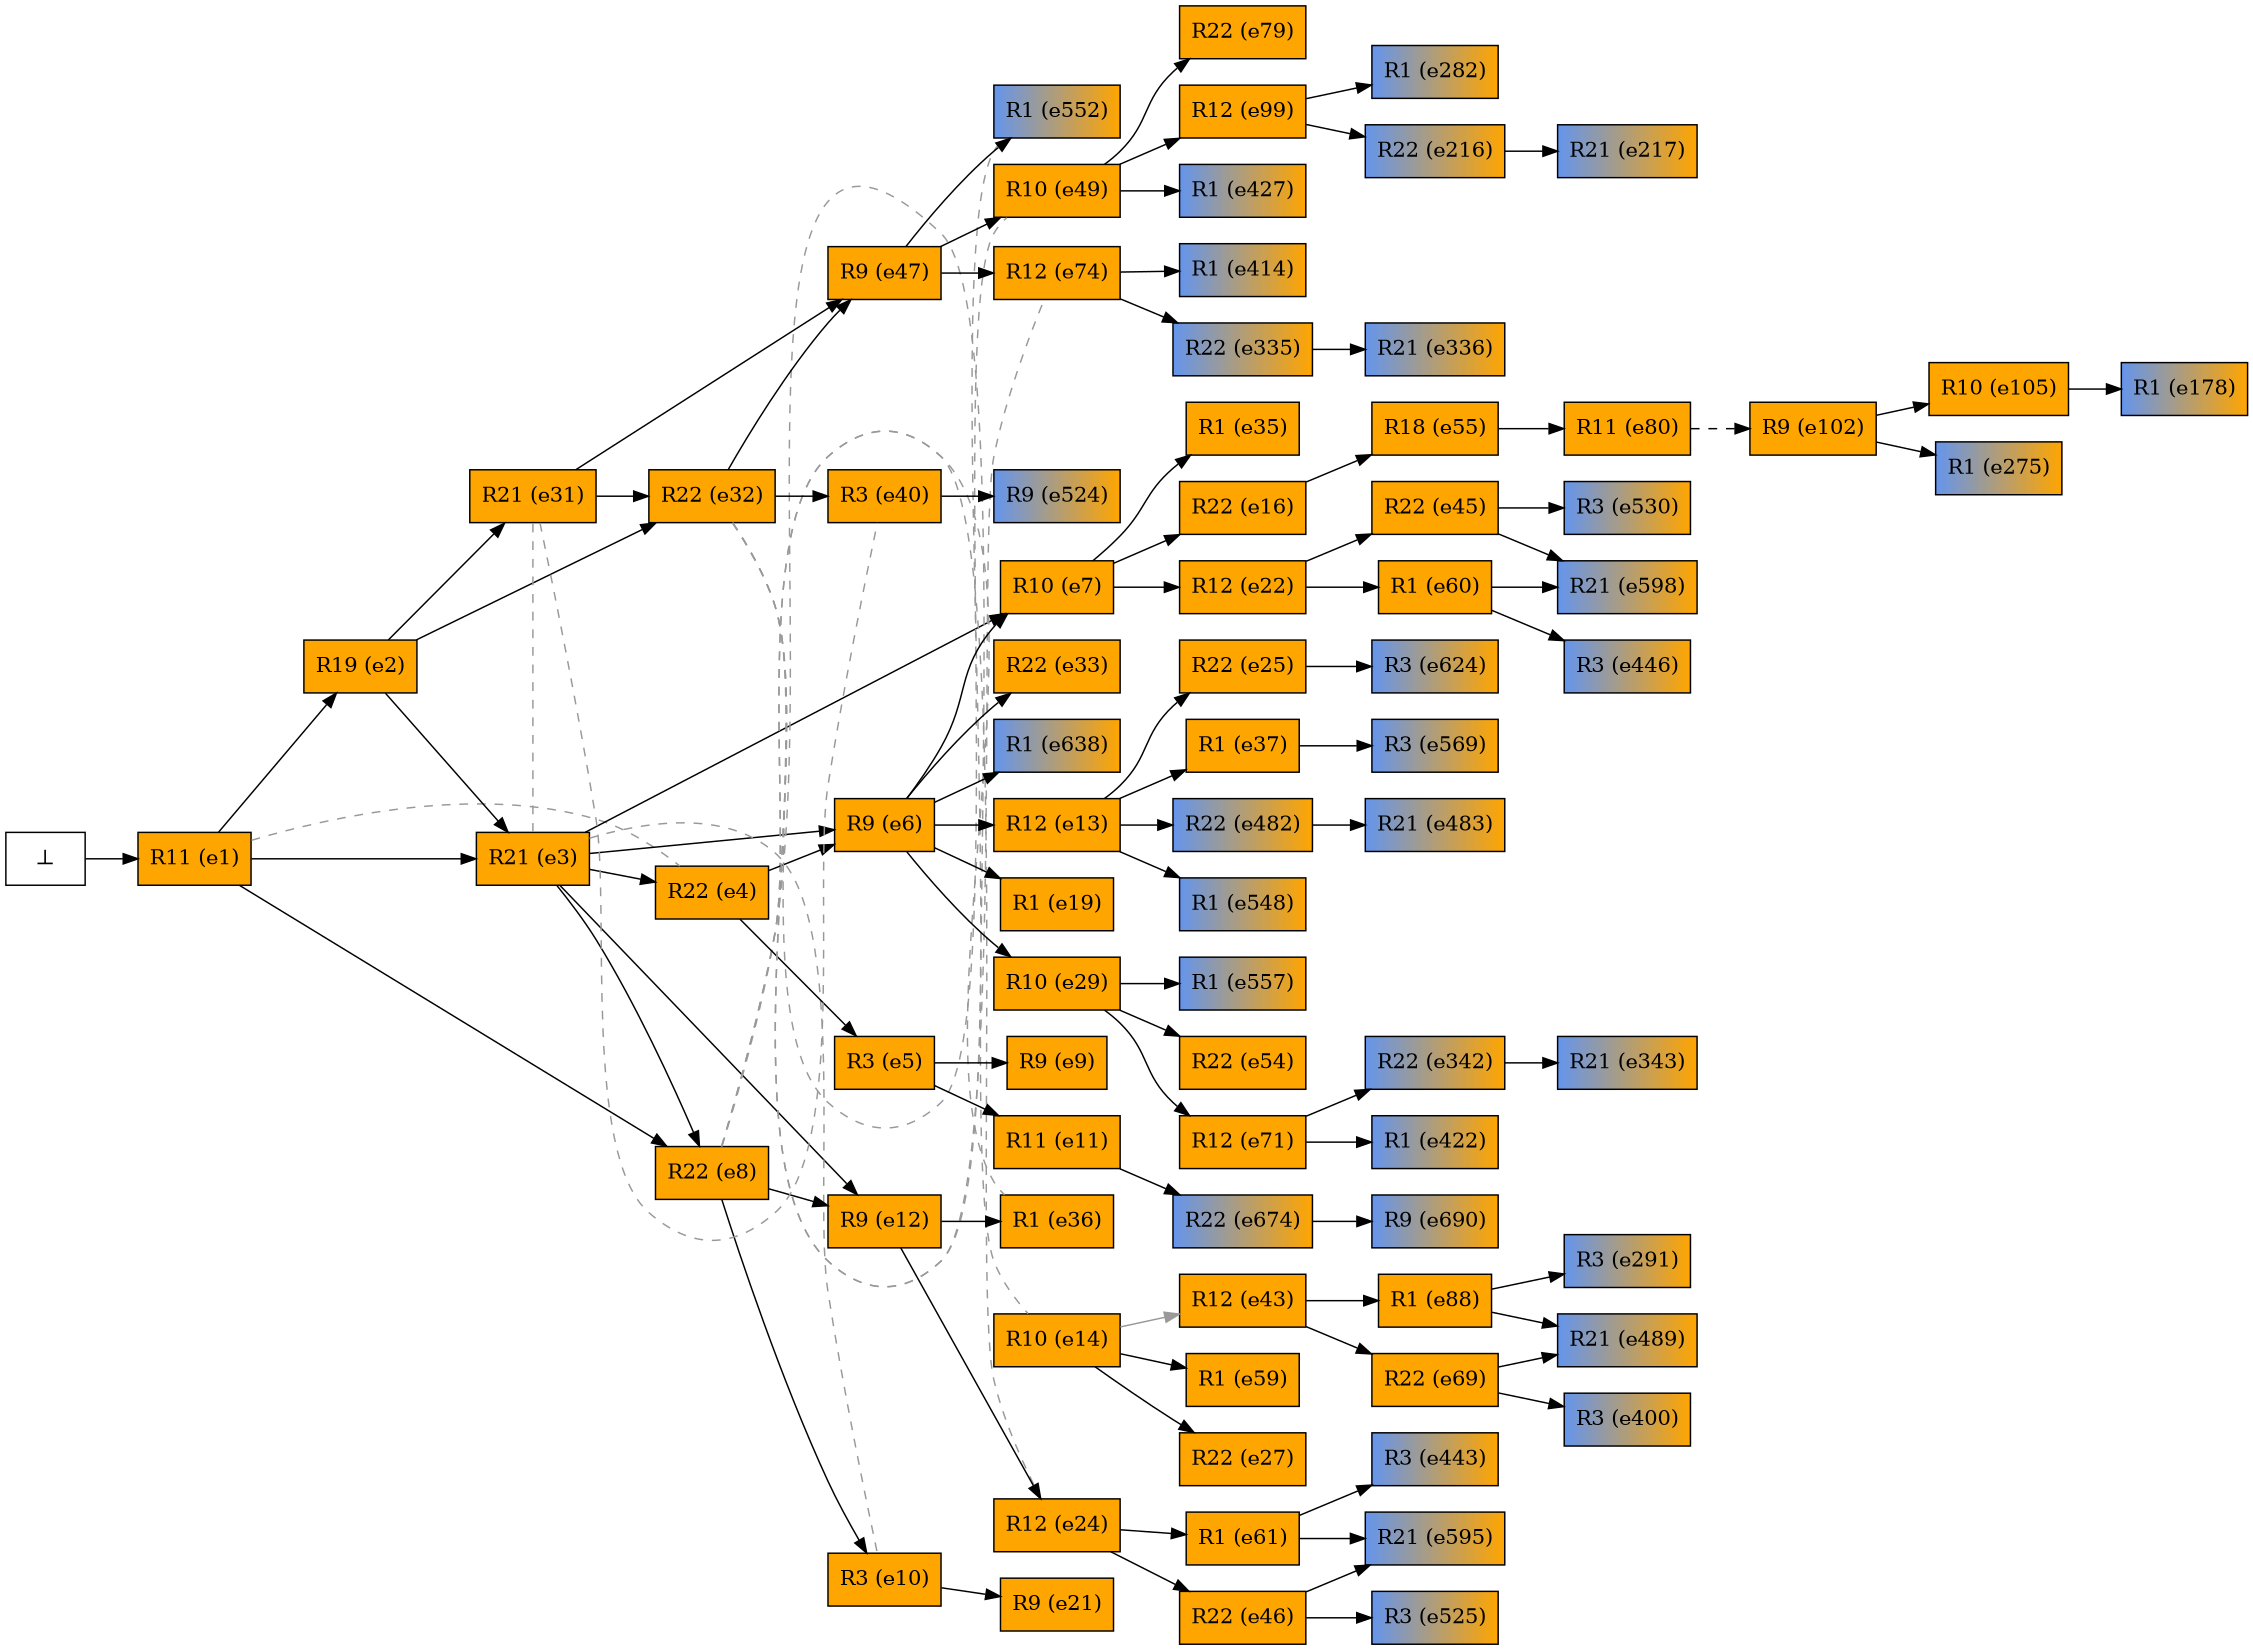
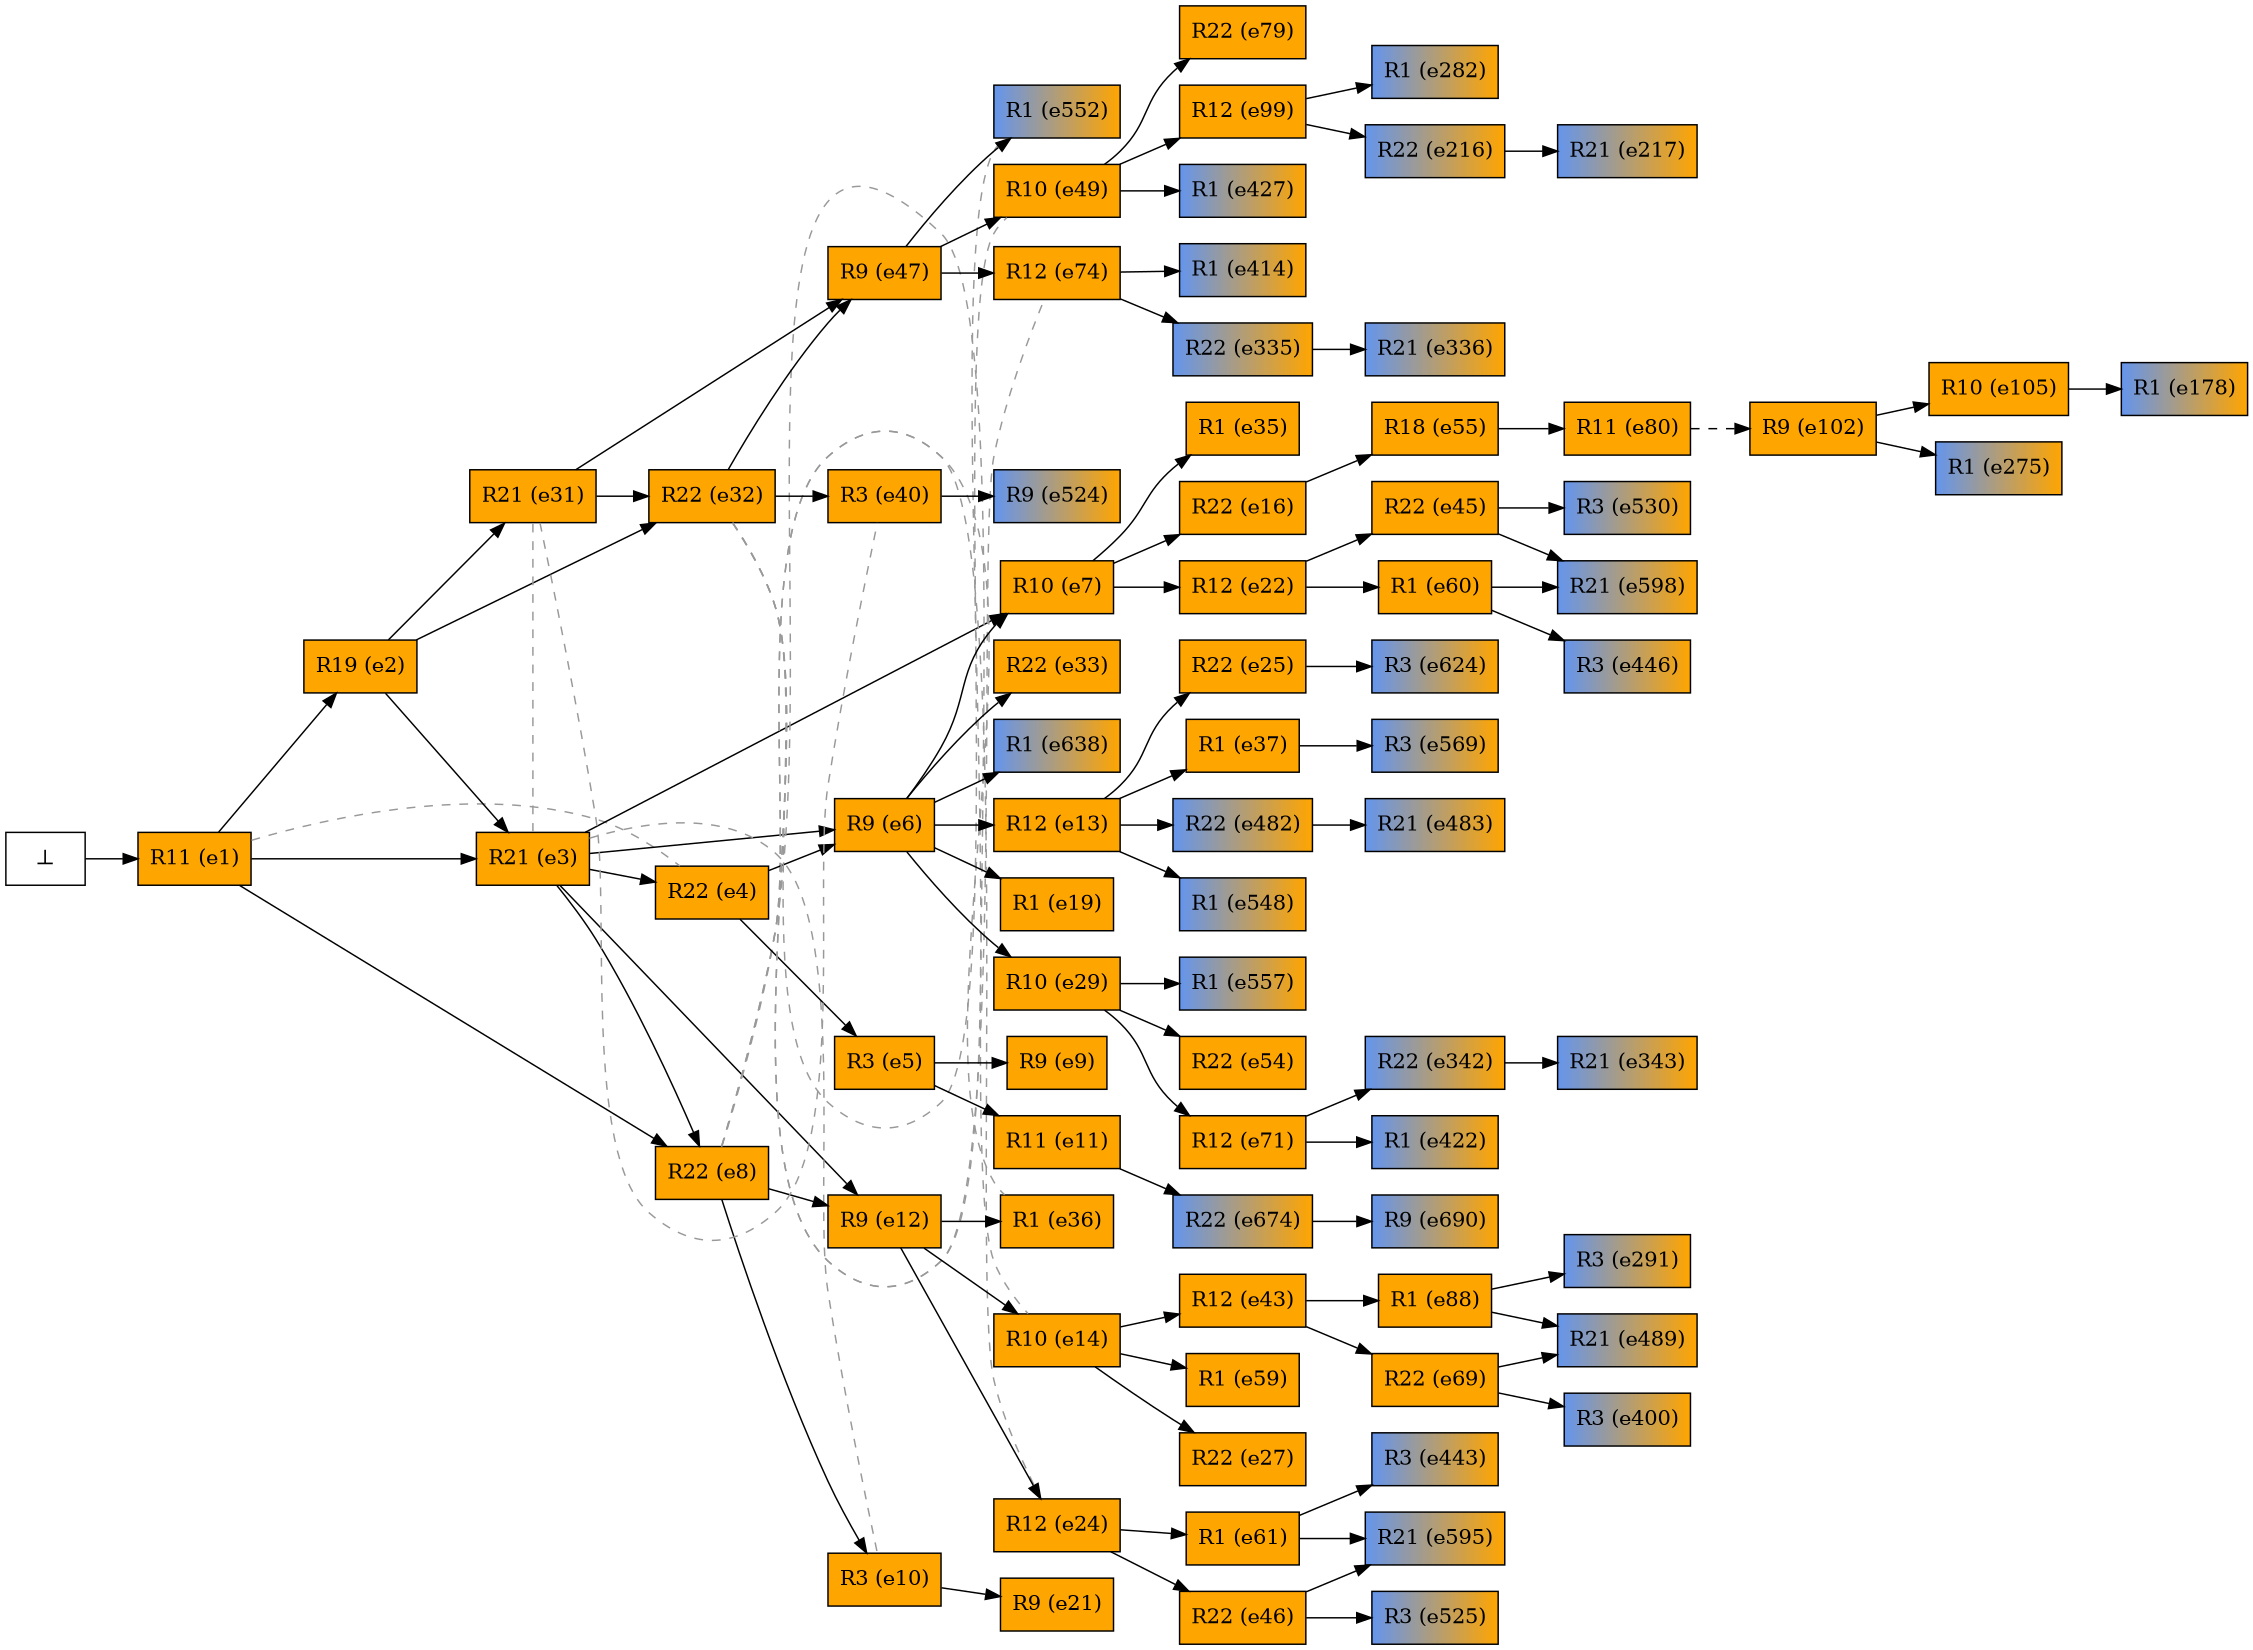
none -> (965, 1277)
(1143, 1322) -> (1143, 1322)
